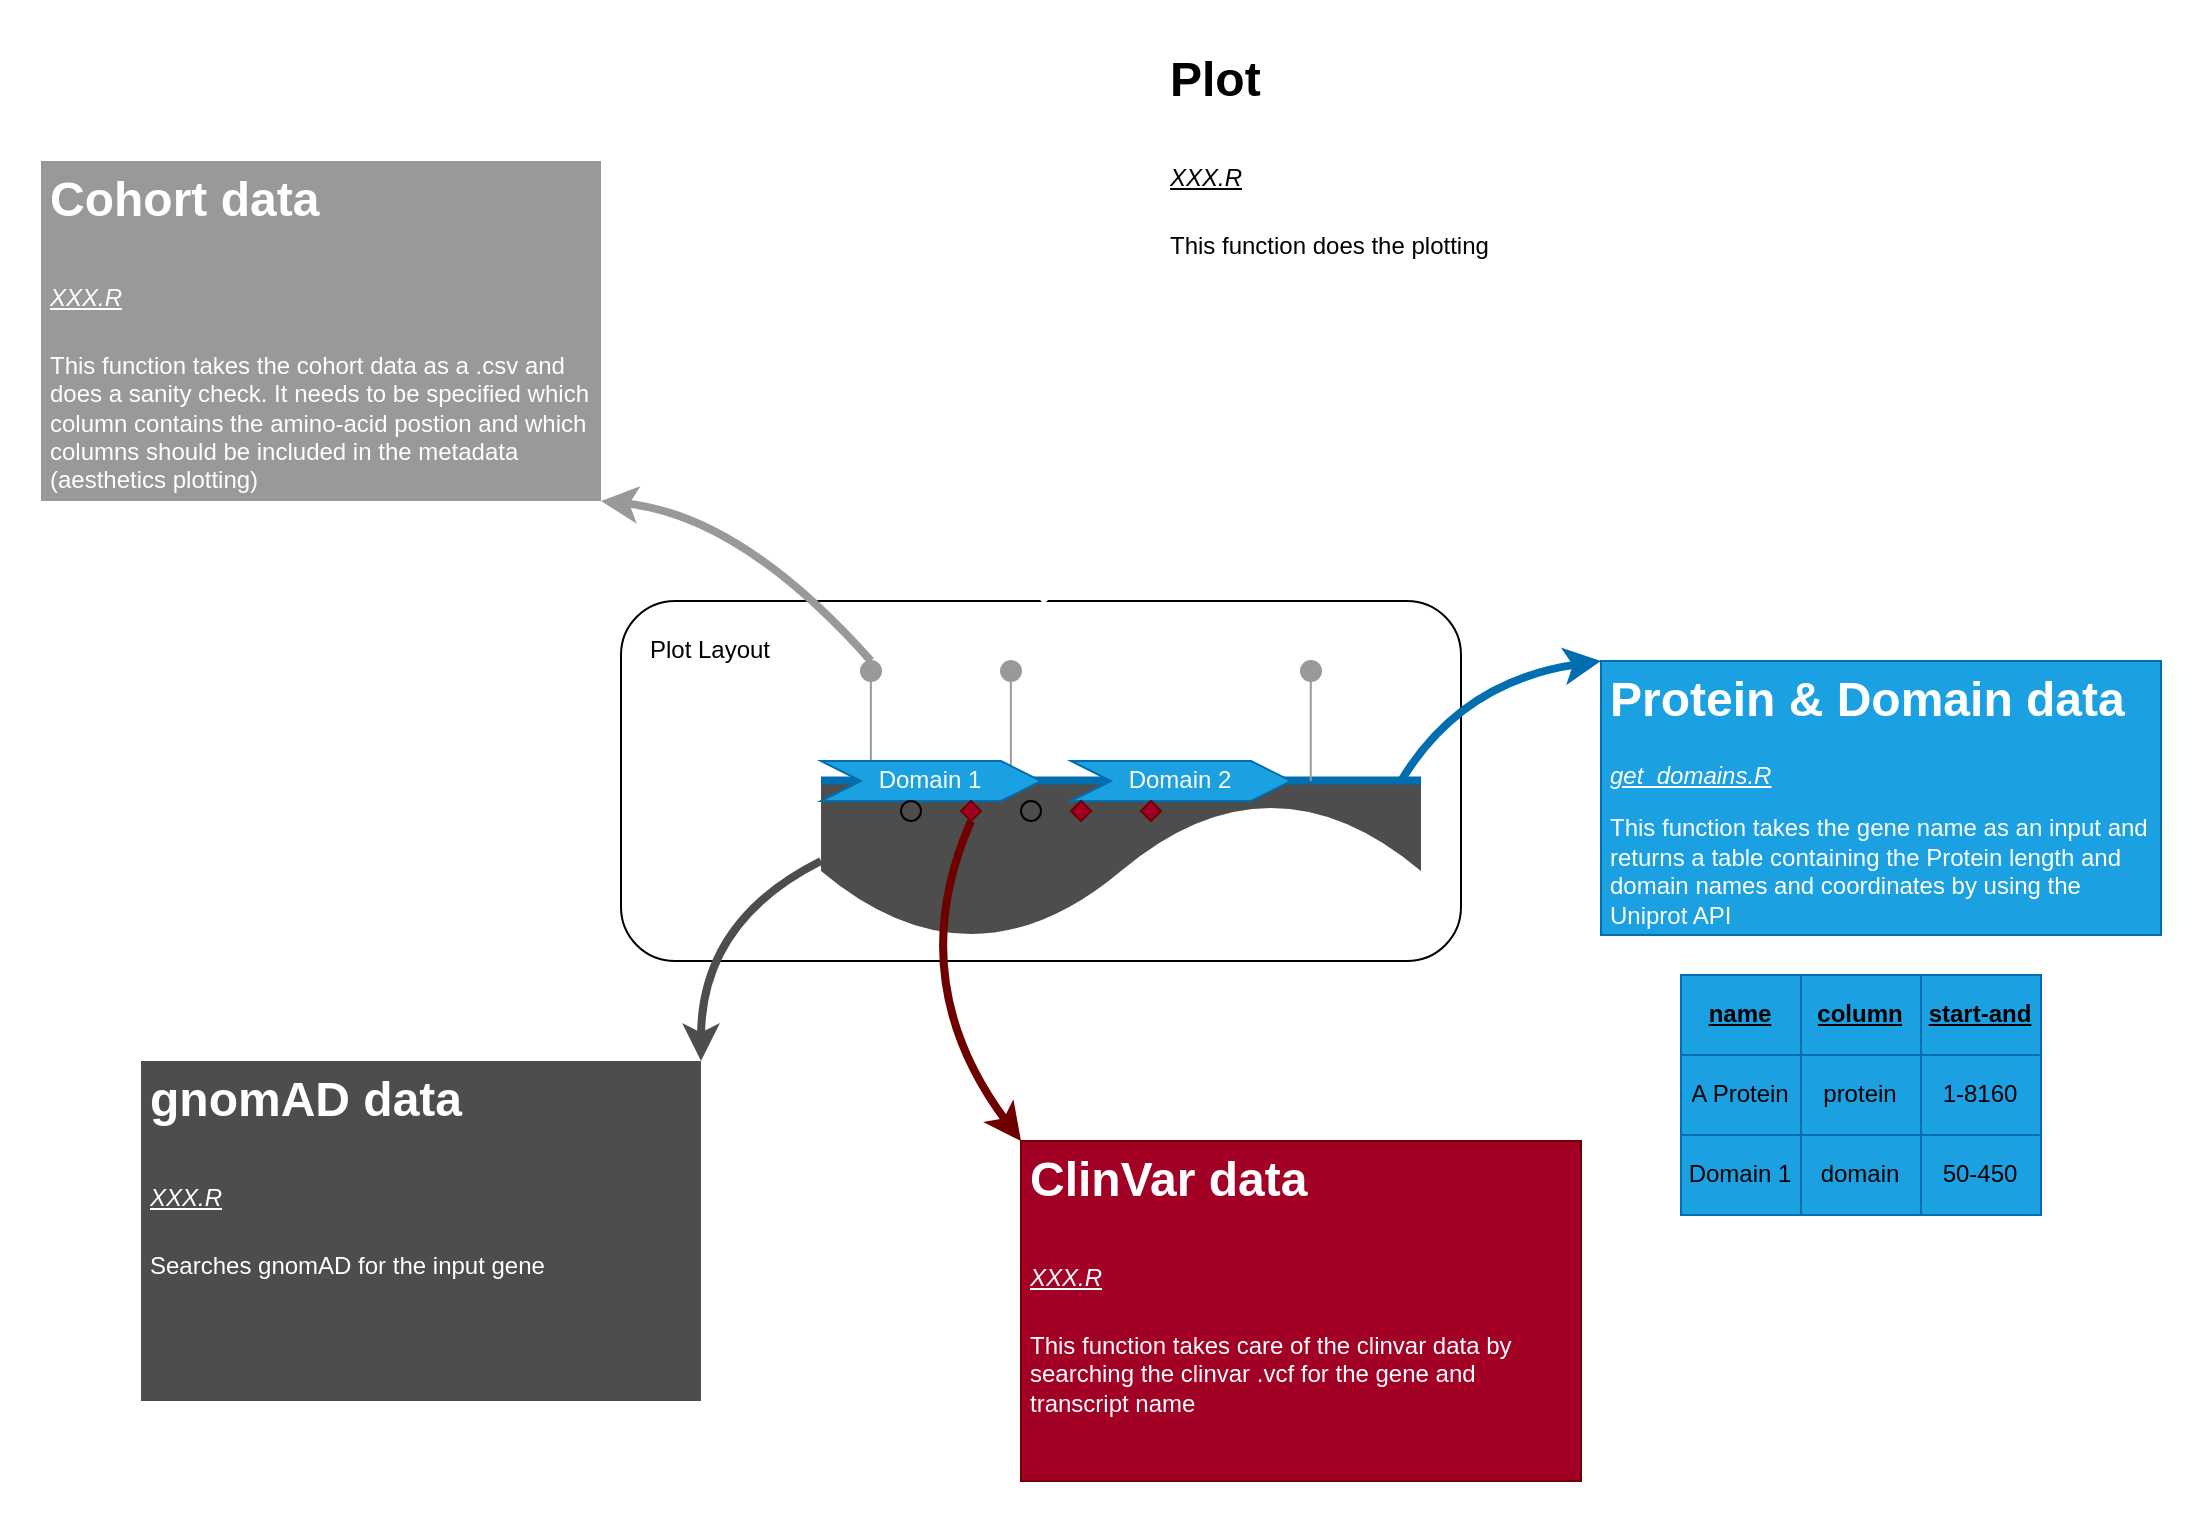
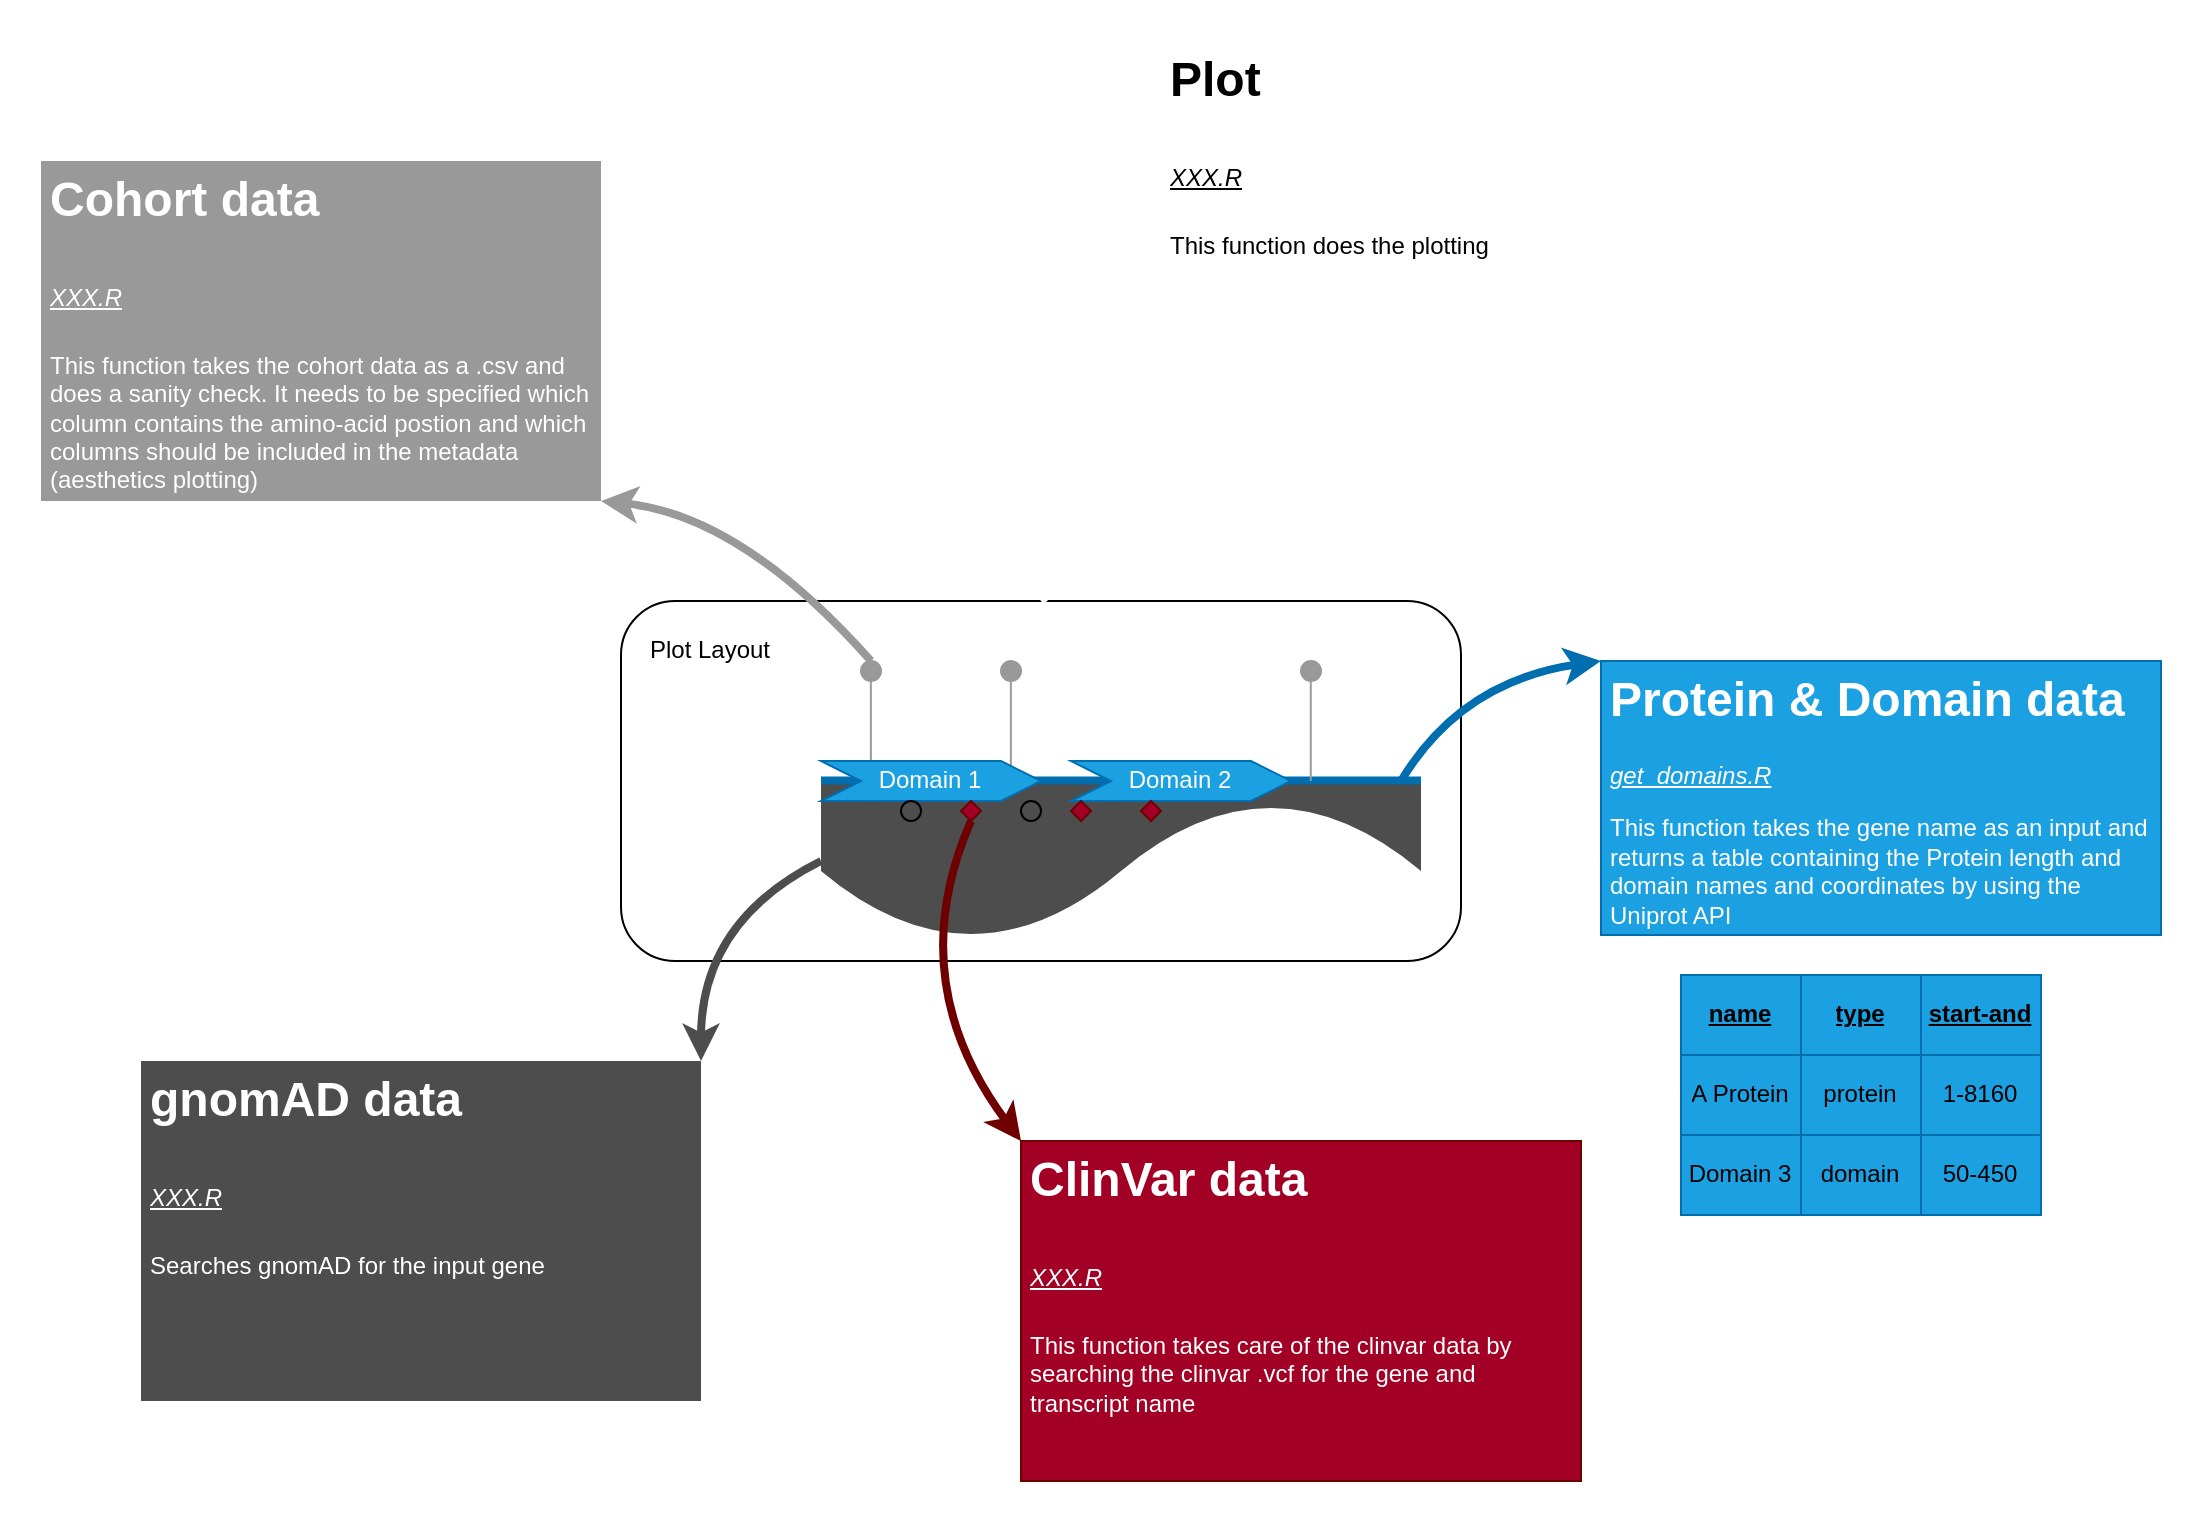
(1861, 1015) -> (1861, 1015)
(1741, 1175) -> (1741, 1175)
